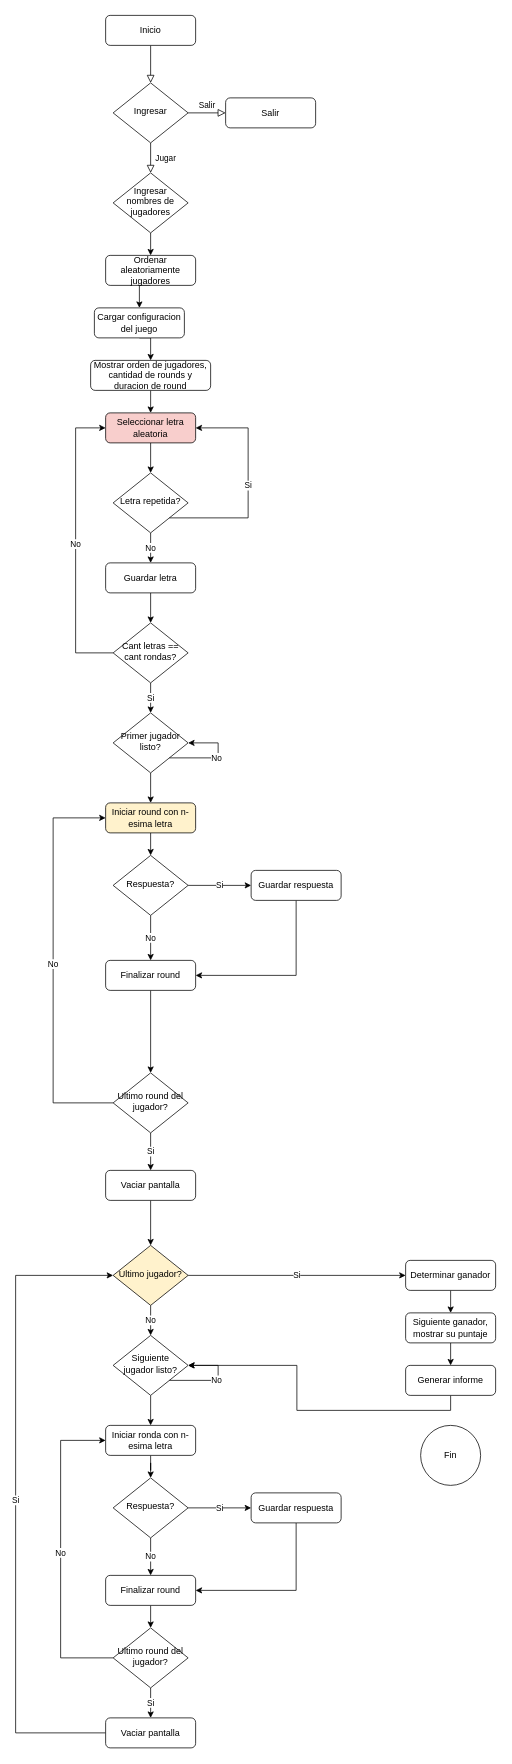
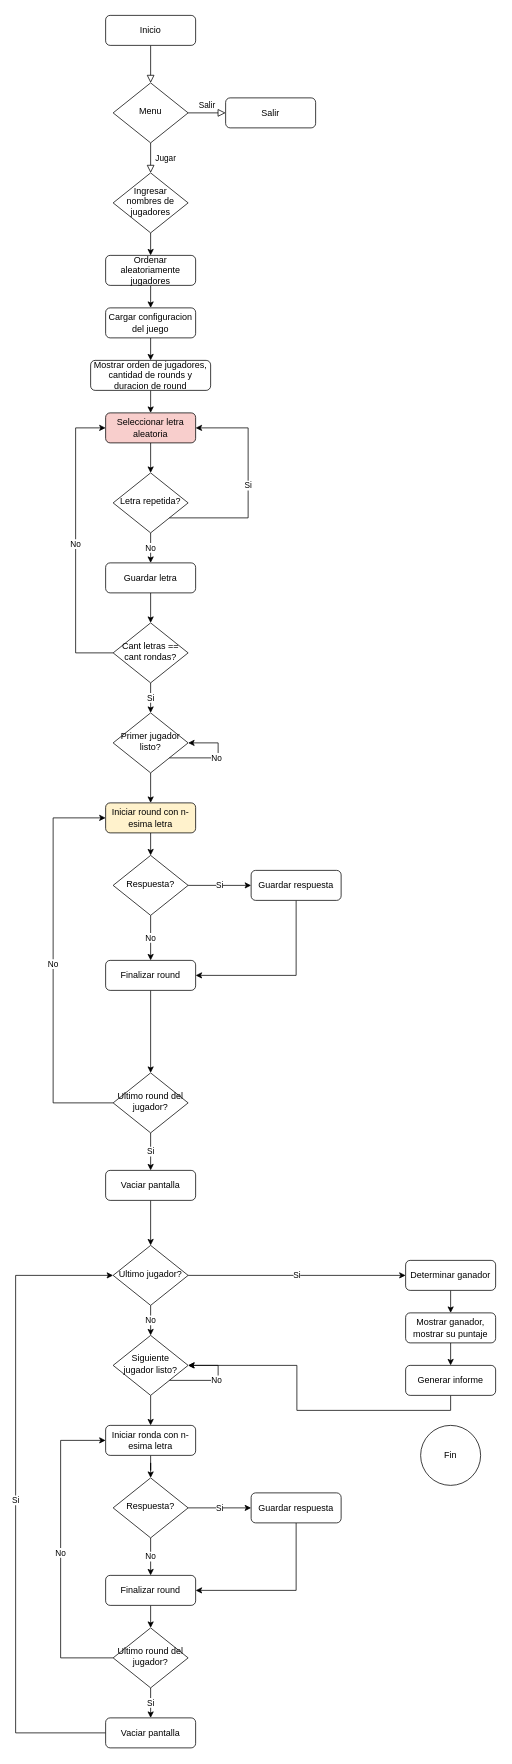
(150, 111) -> (150, 111)
(139, 323) -> (150, 323)
(150, 1275) -> (150, 1275)
(450, 1328) -> (450, 1328)
